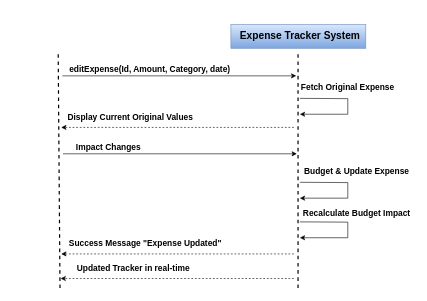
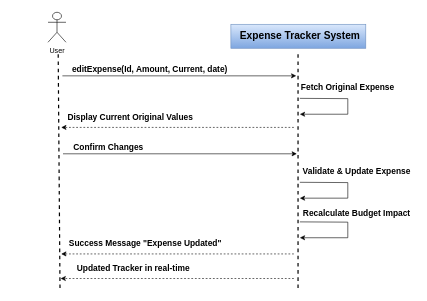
none -> (57, 27)
(150, 69) -> (150, 69)
(108, 147) -> (108, 147)
(357, 171) -> (357, 171)
